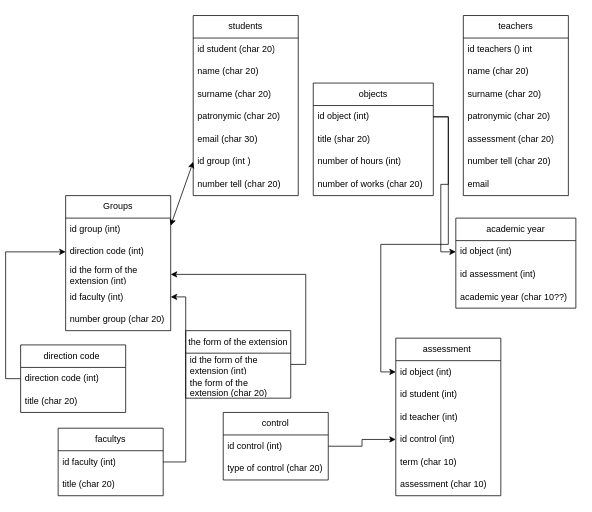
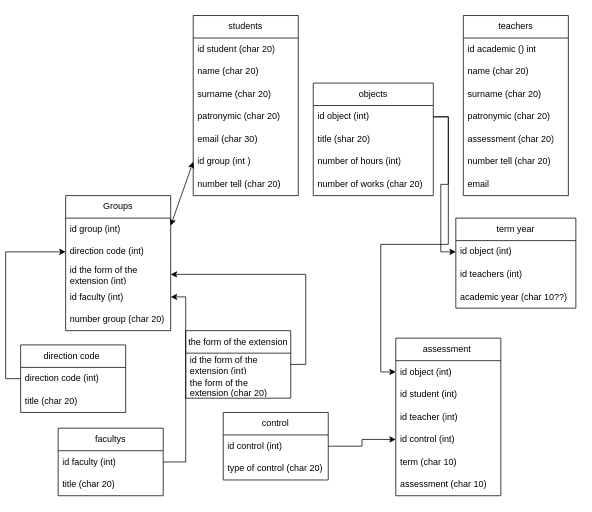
(507, 49) -> (506, 49)
(516, 229) -> (516, 229)
(503, 274) -> (498, 274)
